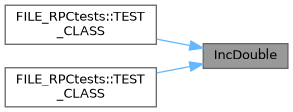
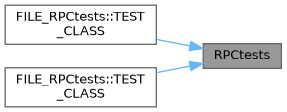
(246, 56) -> (242, 56)
